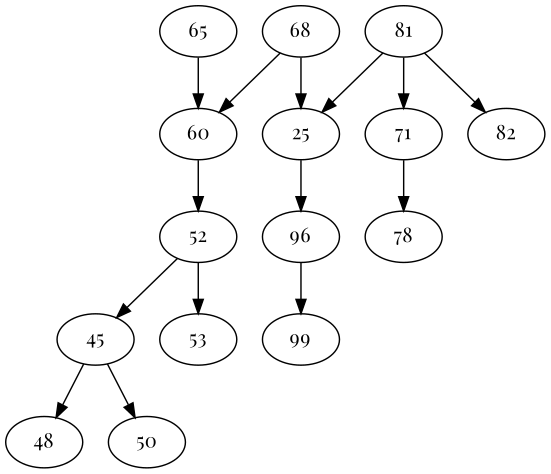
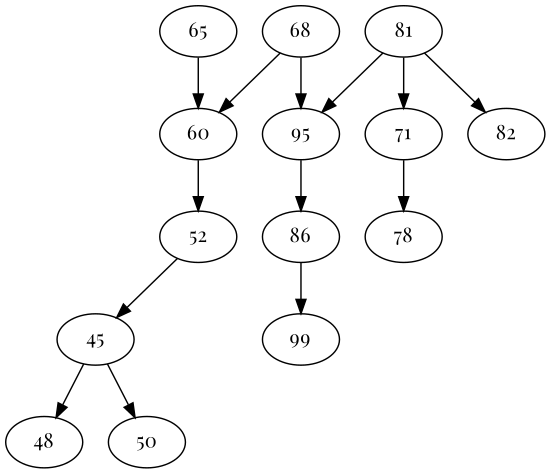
(301, 134) -> (301, 134)
(301, 237) -> (301, 237)
(198, 339) -> none
